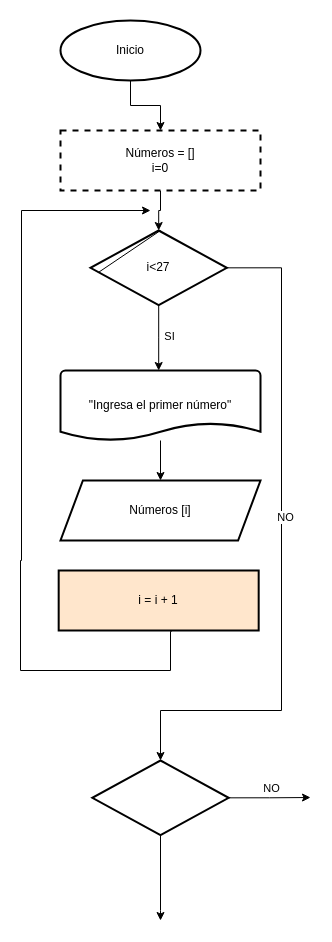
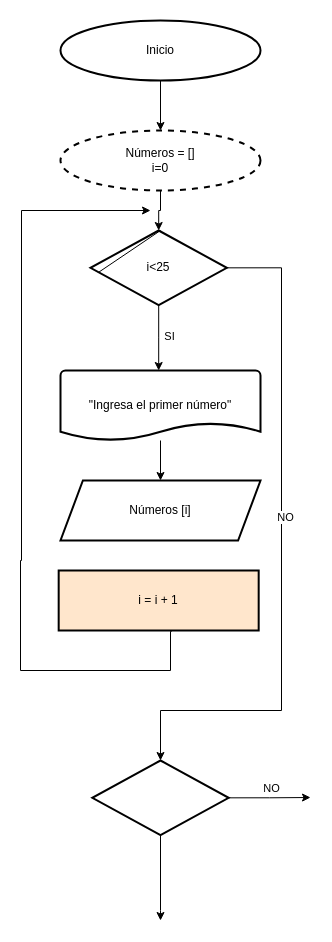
(131, 51) -> (161, 51)
(161, 161) -> (161, 161)
(159, 268) -> (159, 268)
